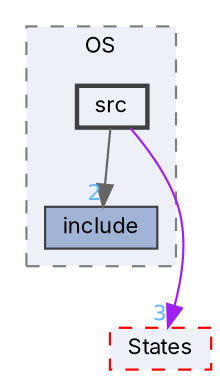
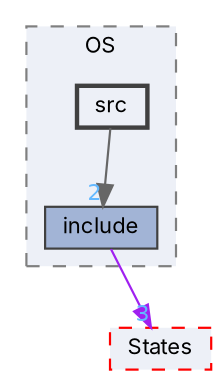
(162, 171) -> (127, 280)
